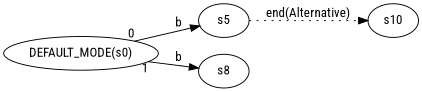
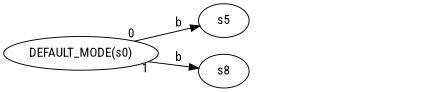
(393, 21) -> none
